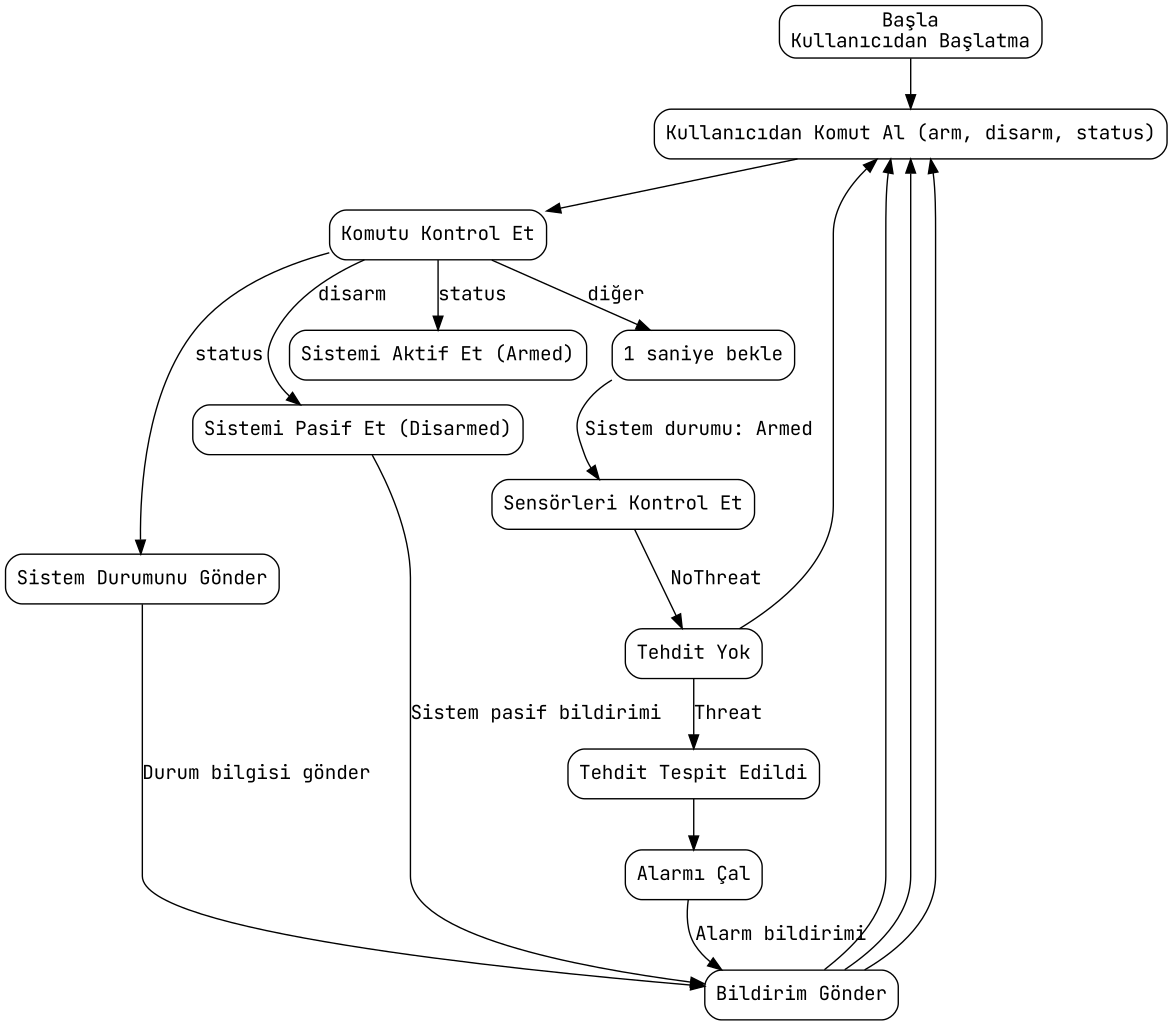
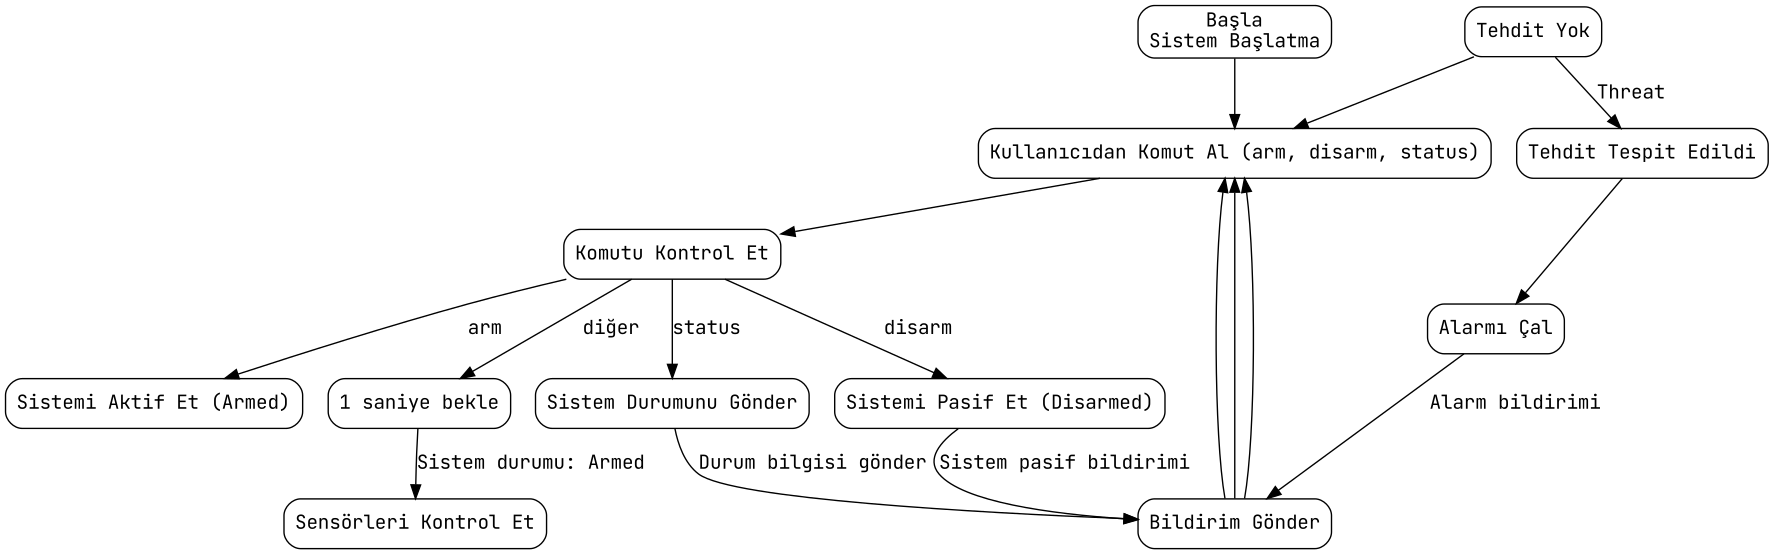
(911, 32) -> (1235, 32)
(473, 295) -> (485, 329)
(655, 573) -> none
